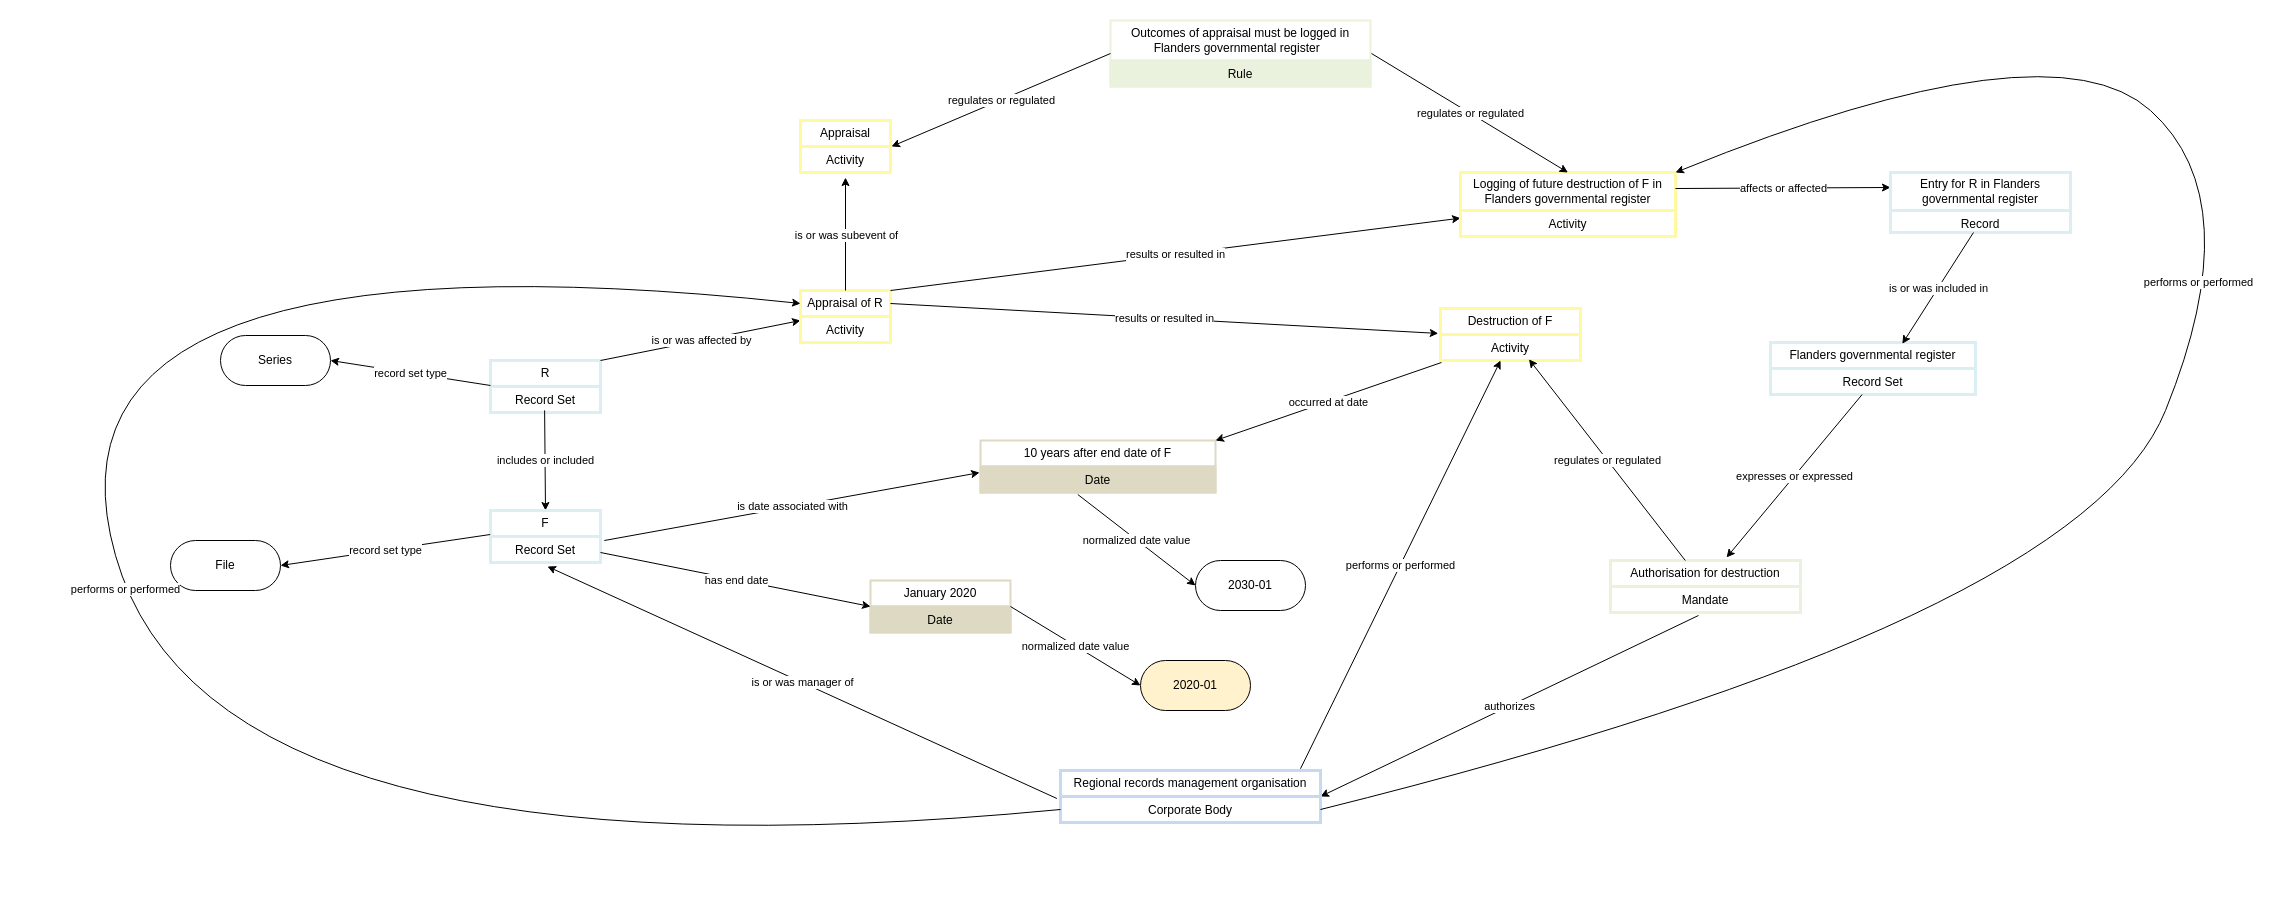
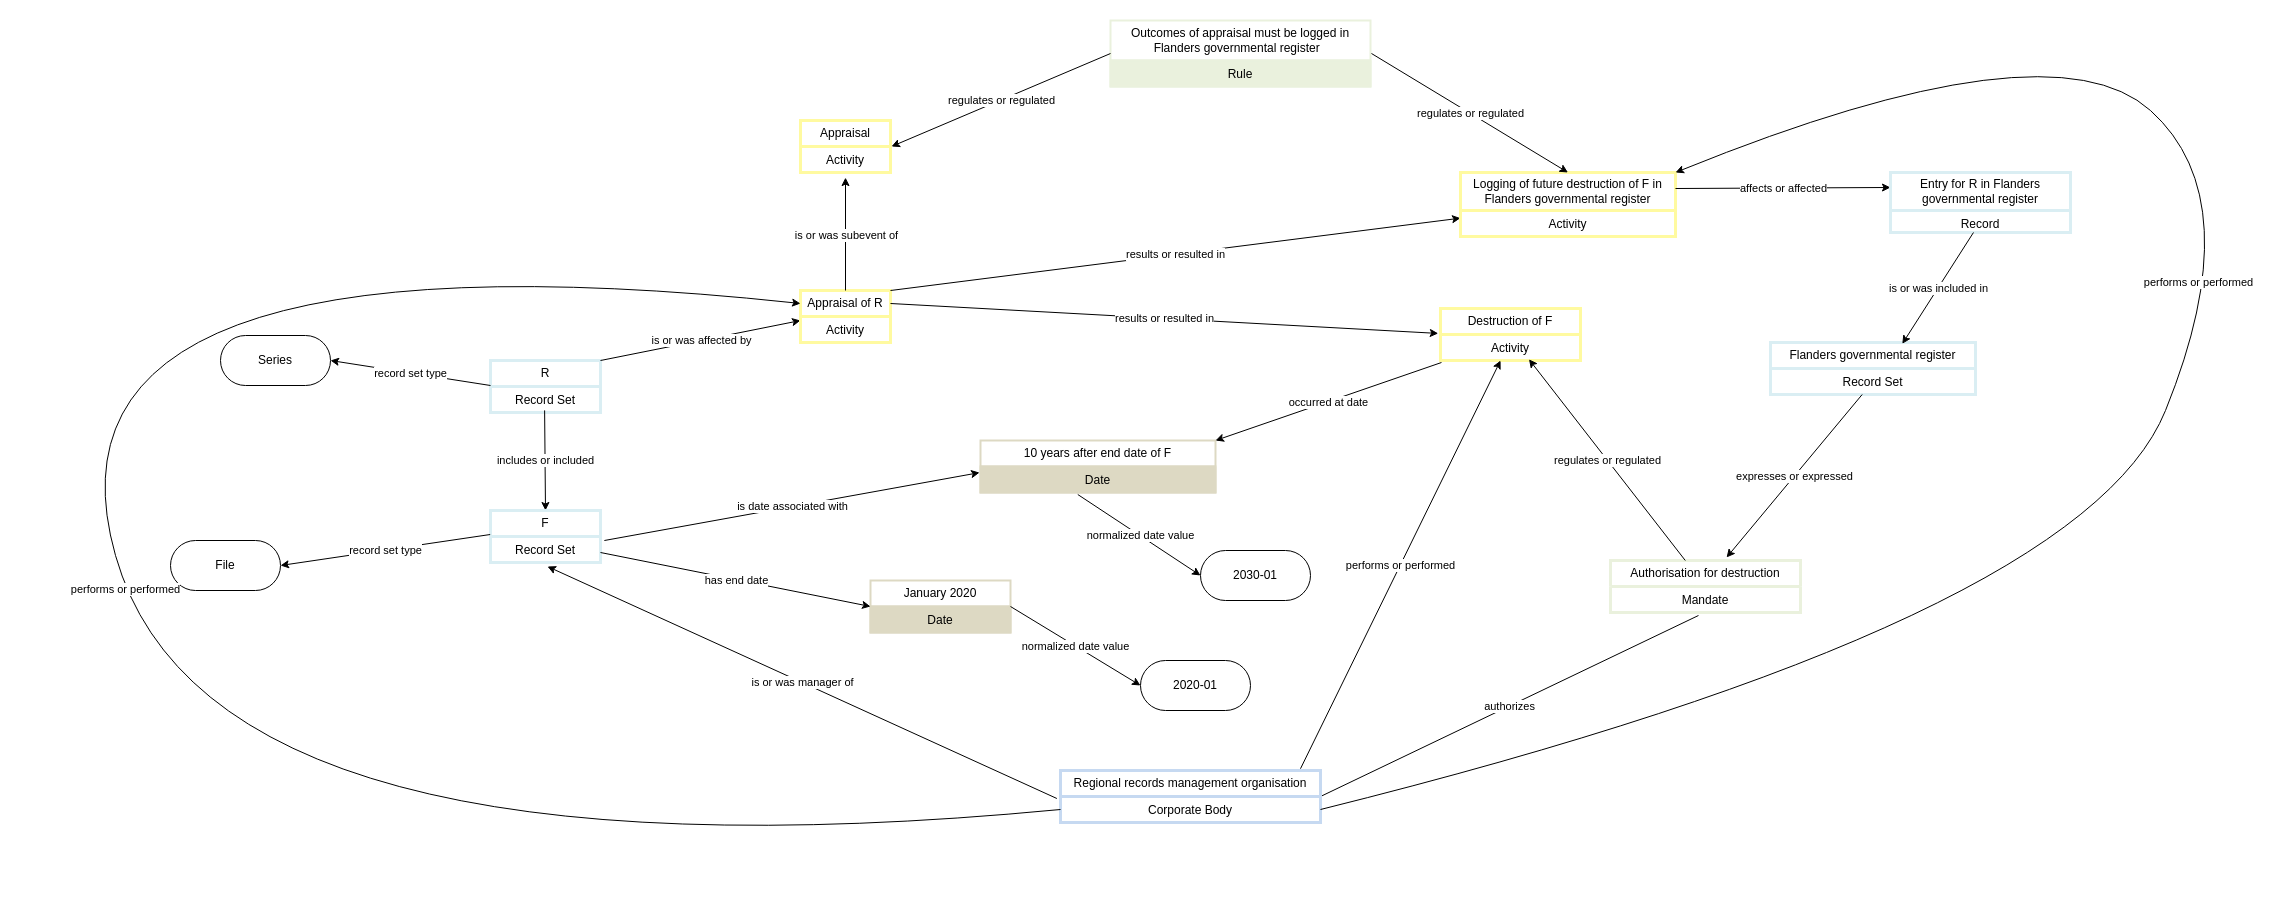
(1251, 586) -> (1256, 576)
(1196, 686) -> (1196, 686)
(1328, 793) -> (1326, 794)
